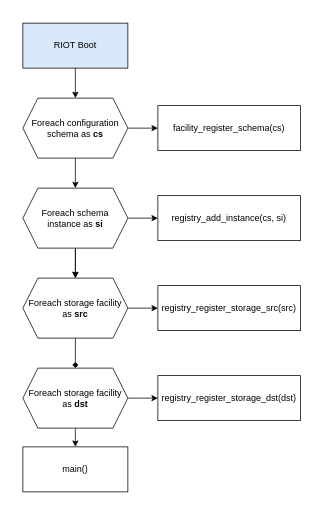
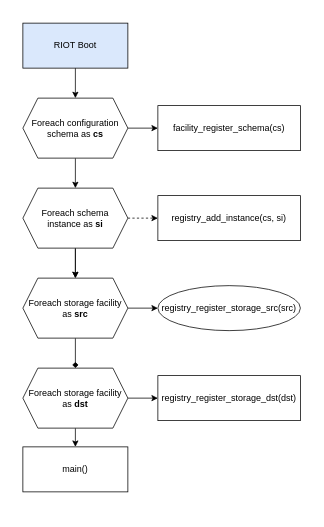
(139, 218) -> (139, 218)
(229, 308) -> (229, 308)
